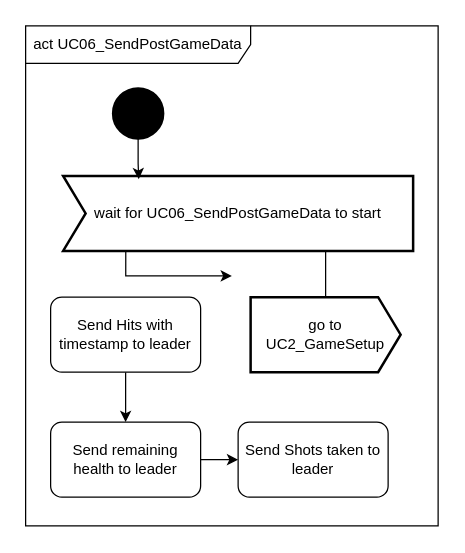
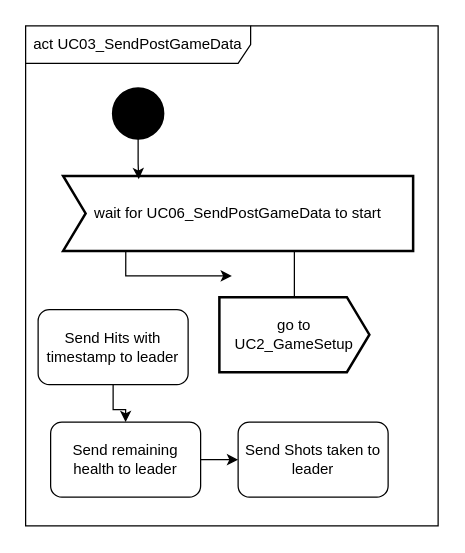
(138, 44) -> (138, 44)
(126, 334) -> (113, 347)
(326, 334) -> (294, 334)
